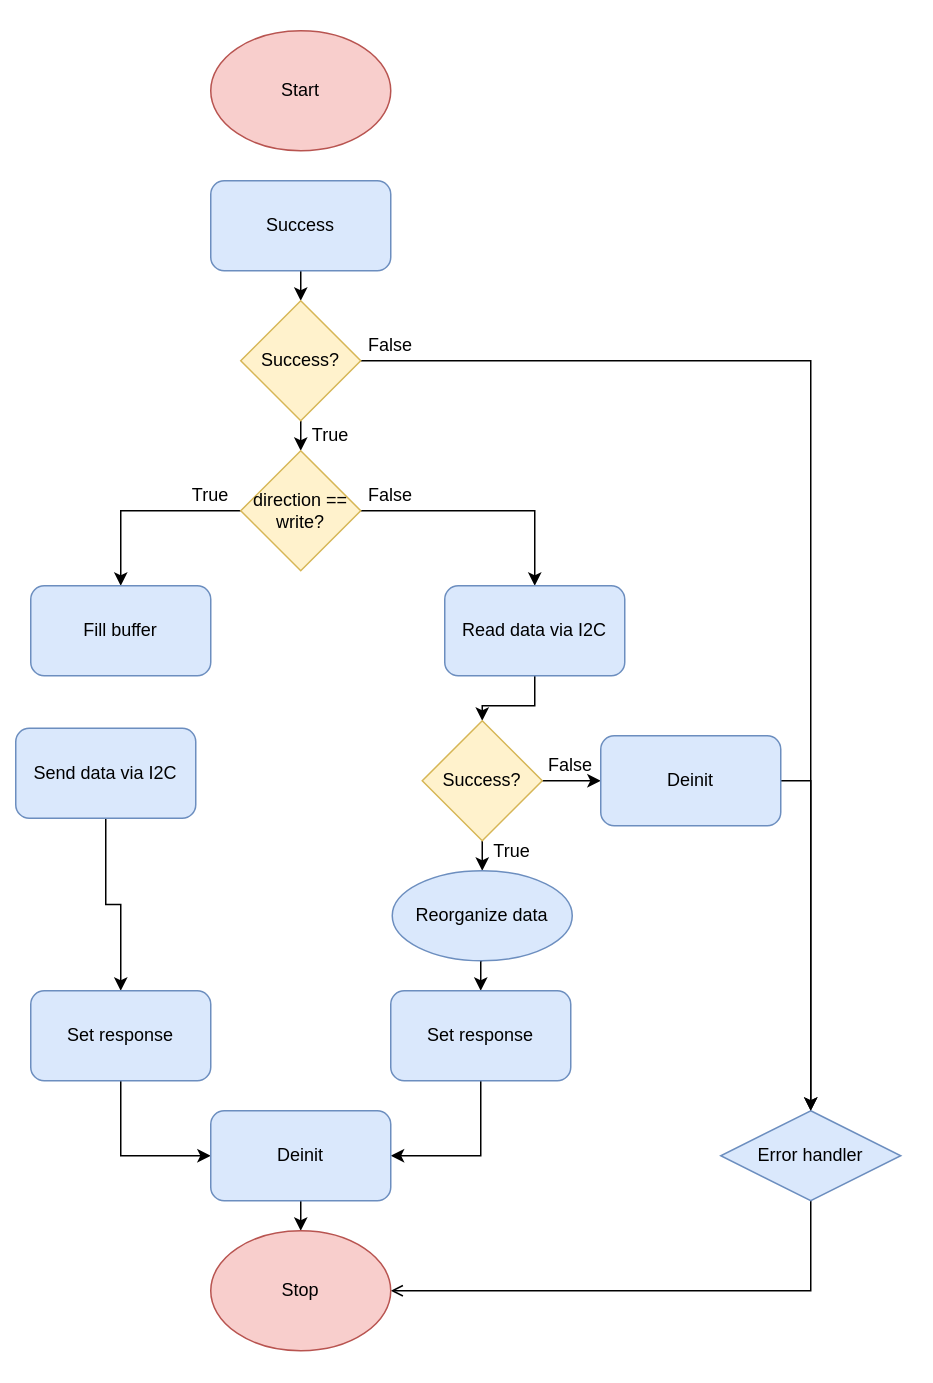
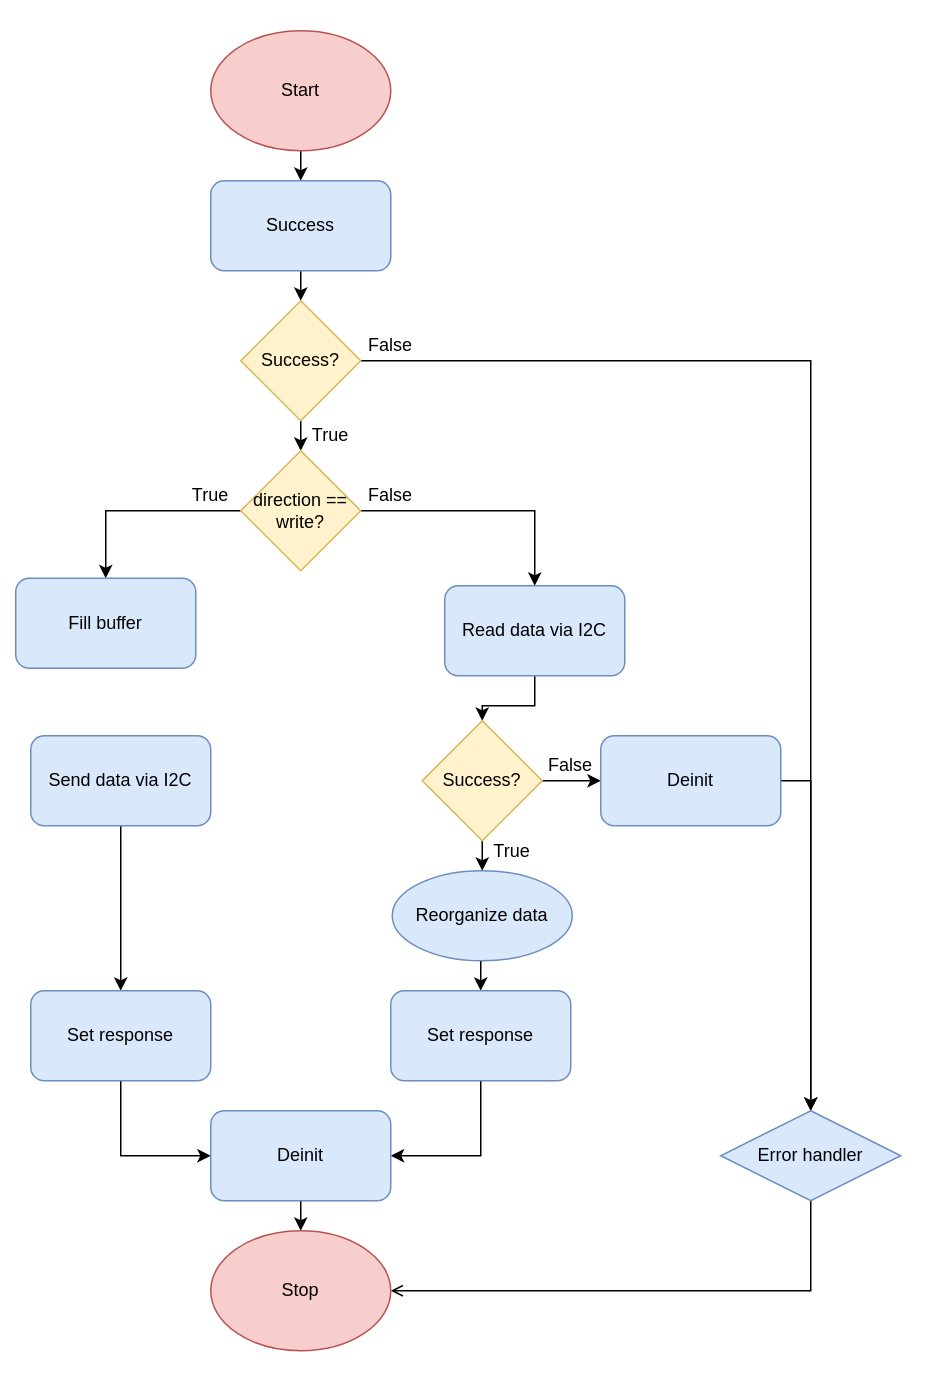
none -> (301, 161)
(121, 631) -> (106, 623)
(106, 773) -> (121, 781)
